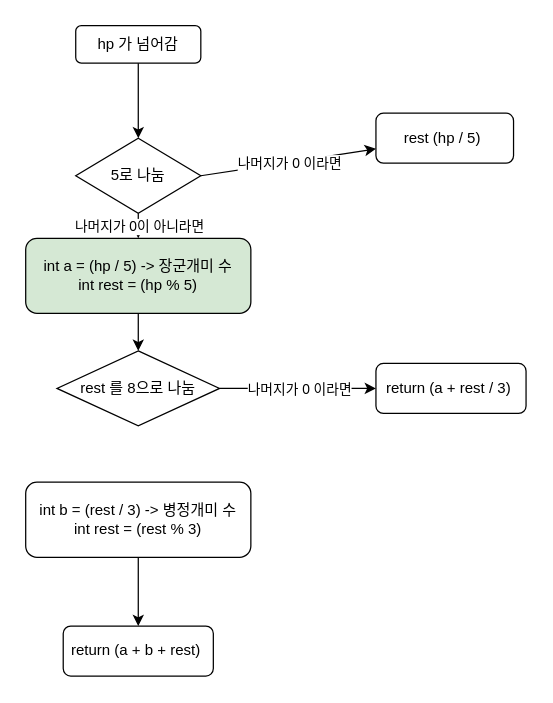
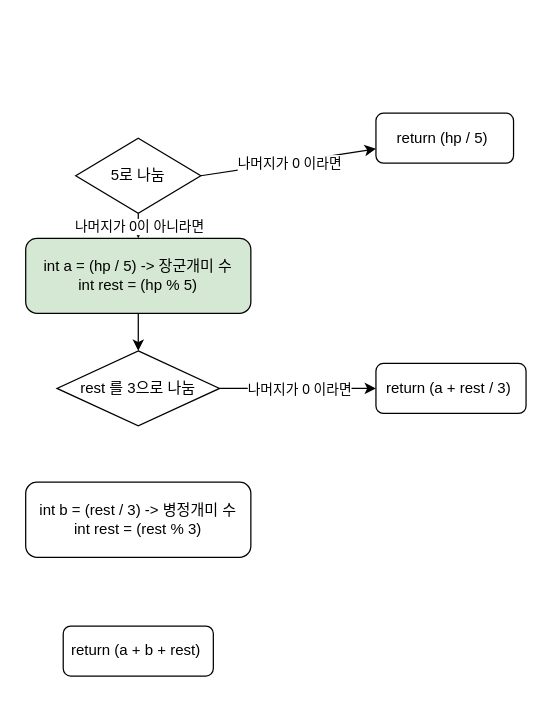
(138, 44) -> none
(138, 96) -> none
(444, 138) -> (444, 138)
(138, 388) -> (138, 388)
(138, 587) -> none
